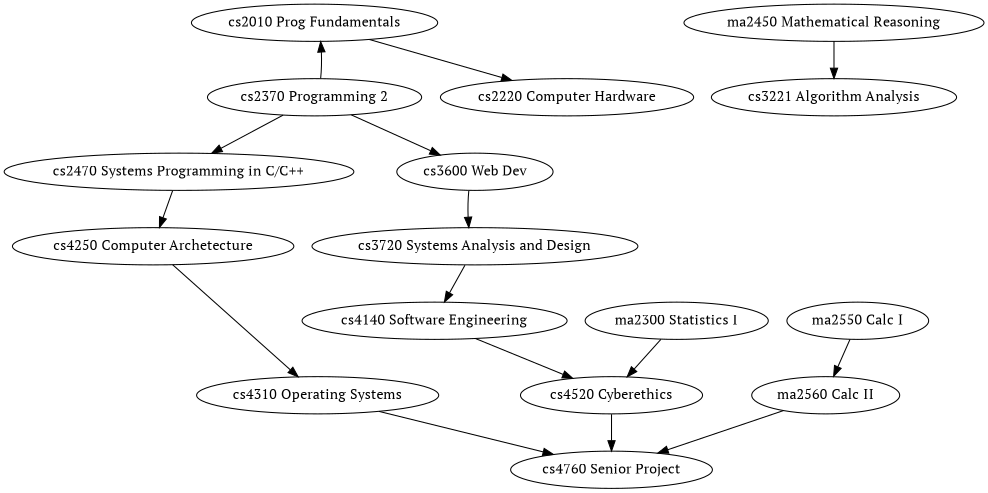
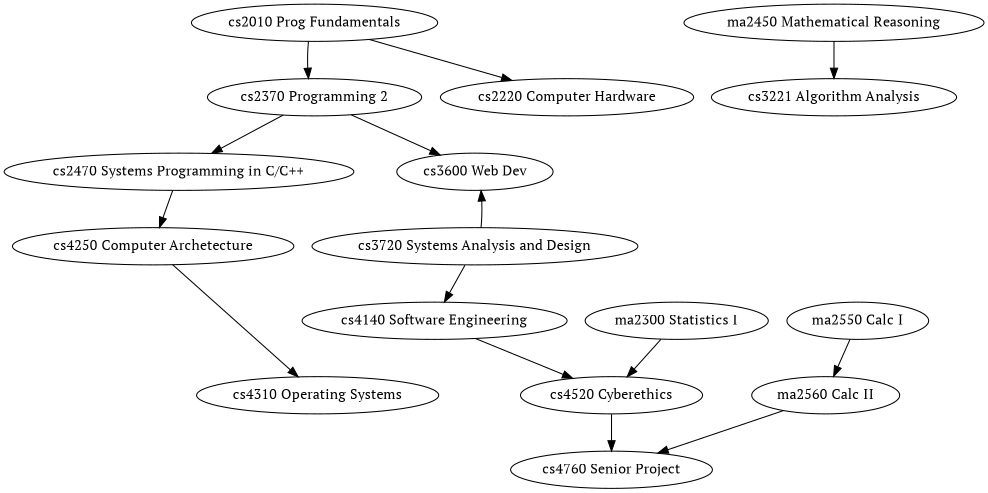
(321, 65) -> (308, 55)
(468, 204) -> (482, 214)
(461, 432) -> none
